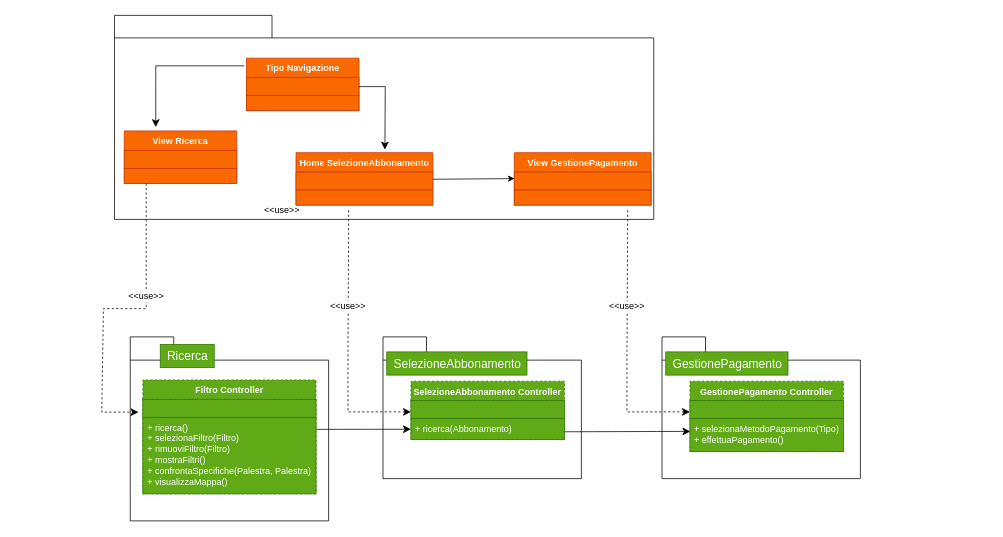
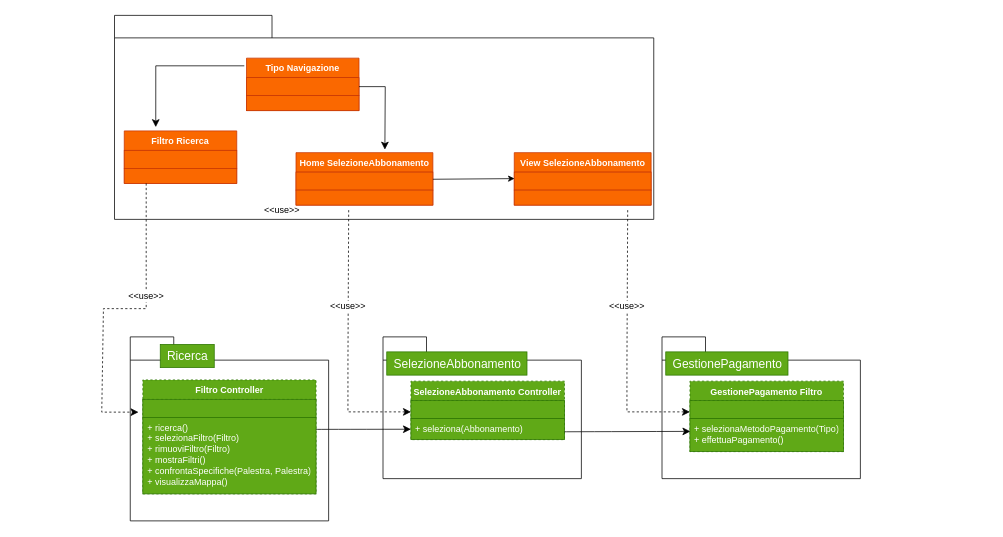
(180, 142) -> (180, 142)
(583, 163) -> (583, 163)
(767, 392) -> (767, 392)
(468, 430) -> (472, 430)
